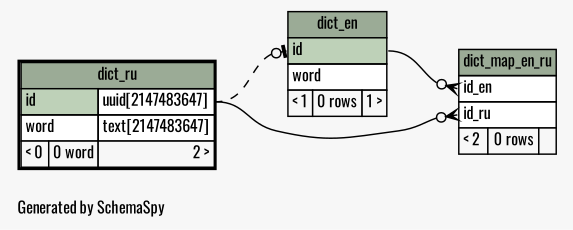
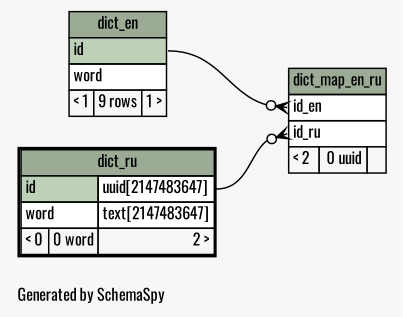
(247, 83) -> none
(337, 103) -> (118, 103)
(514, 140) -> (345, 159)
